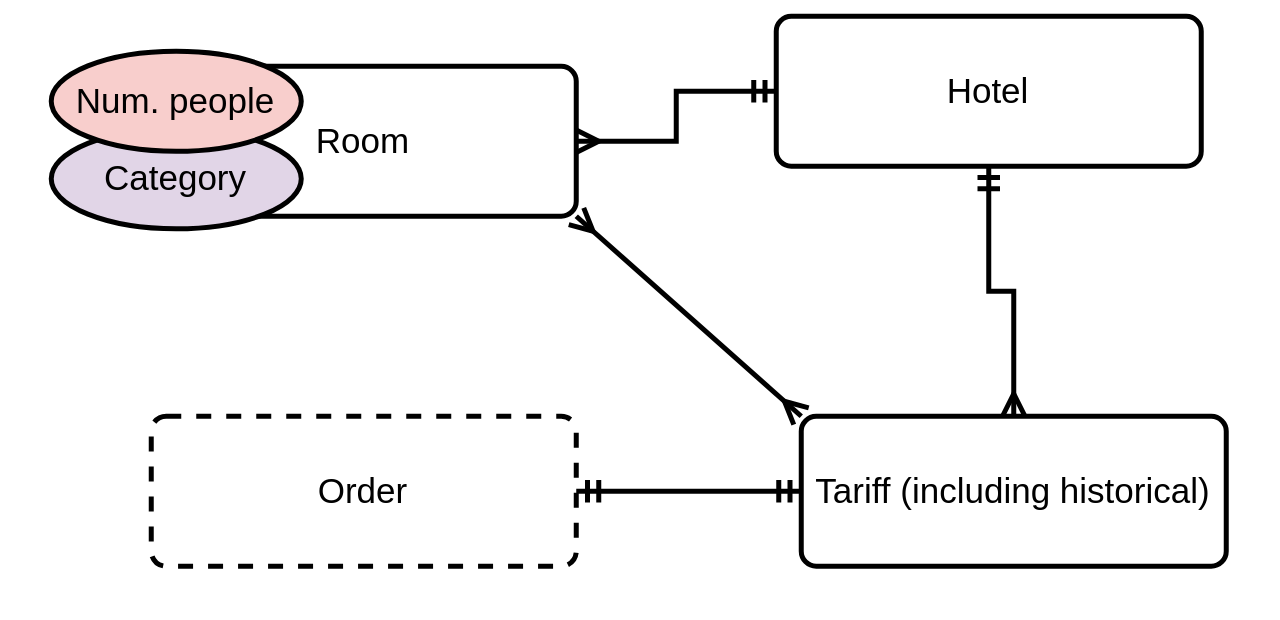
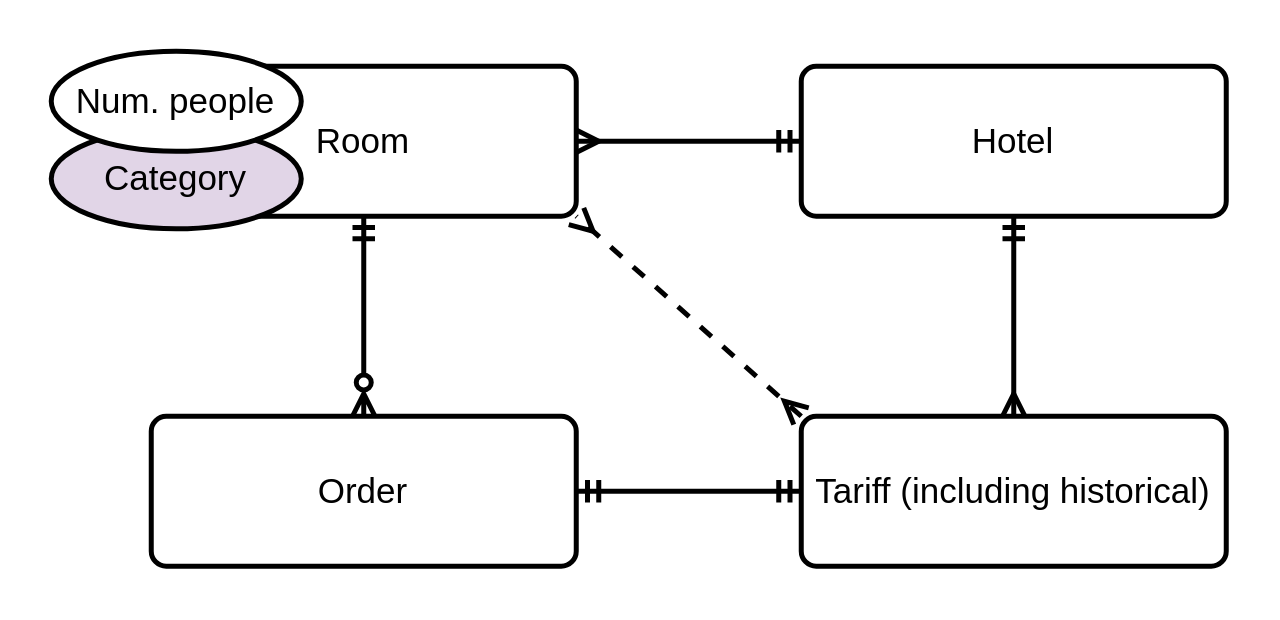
(989, 91) -> (1014, 141)
(176, 101) -> (176, 101)
none -> (364, 296)
(762, 381) -> (762, 381)
(364, 491) -> (364, 491)
